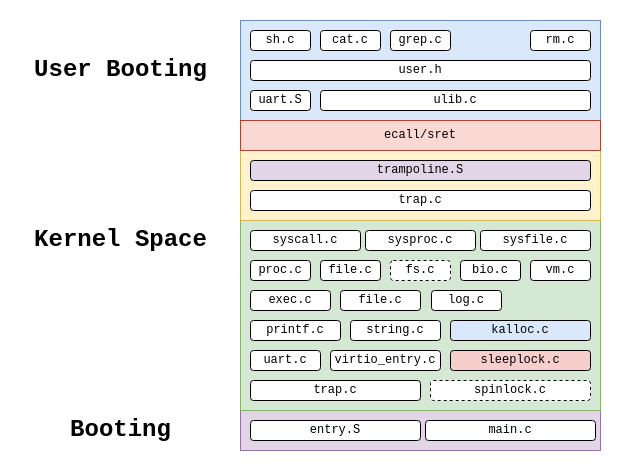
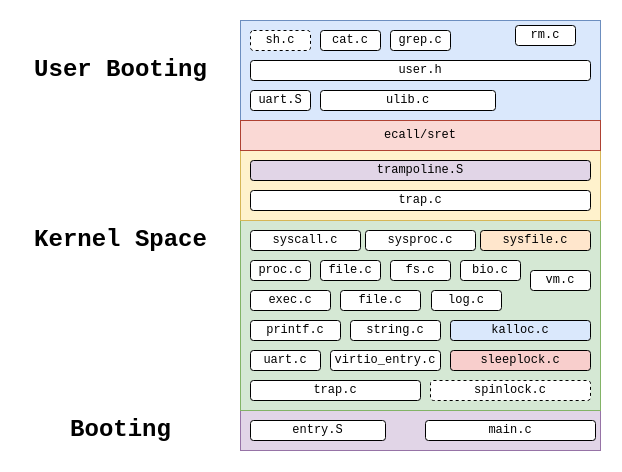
(281, 41) -> (281, 41)
(561, 41) -> (546, 36)
(456, 101) -> (408, 101)
(536, 241) -> (536, 241)
(421, 271) -> (421, 271)
(561, 271) -> (561, 281)
(336, 431) -> (318, 431)
